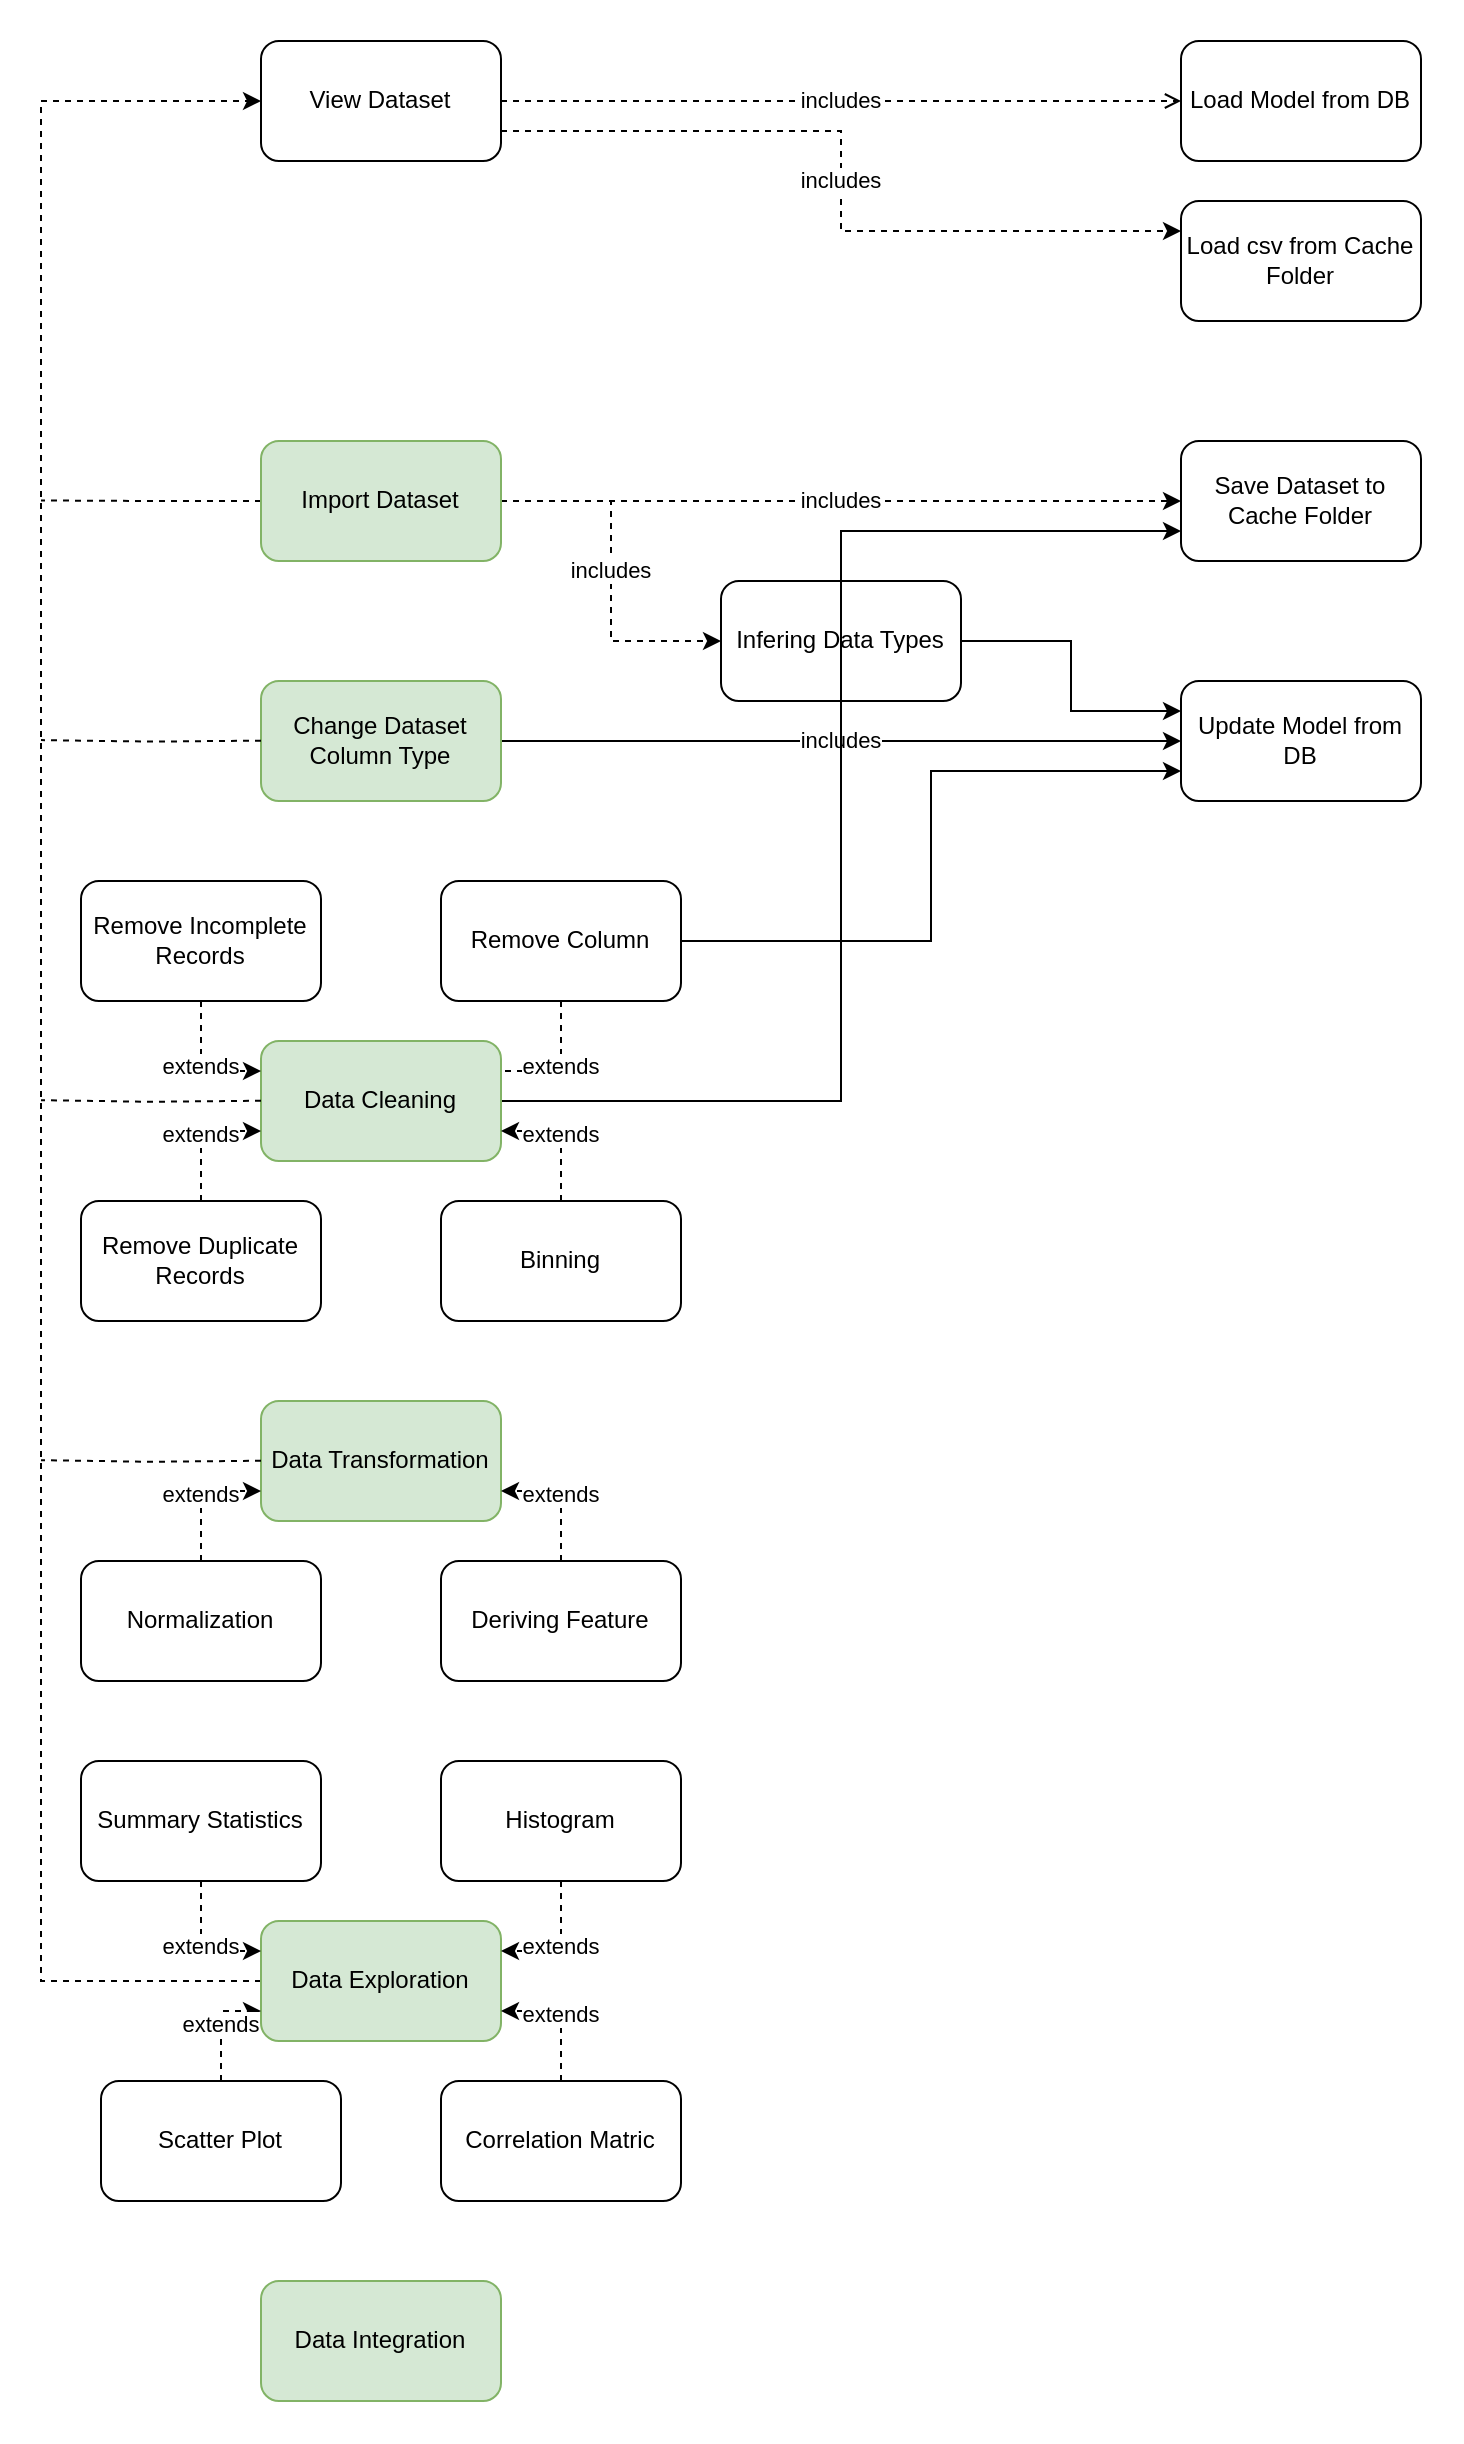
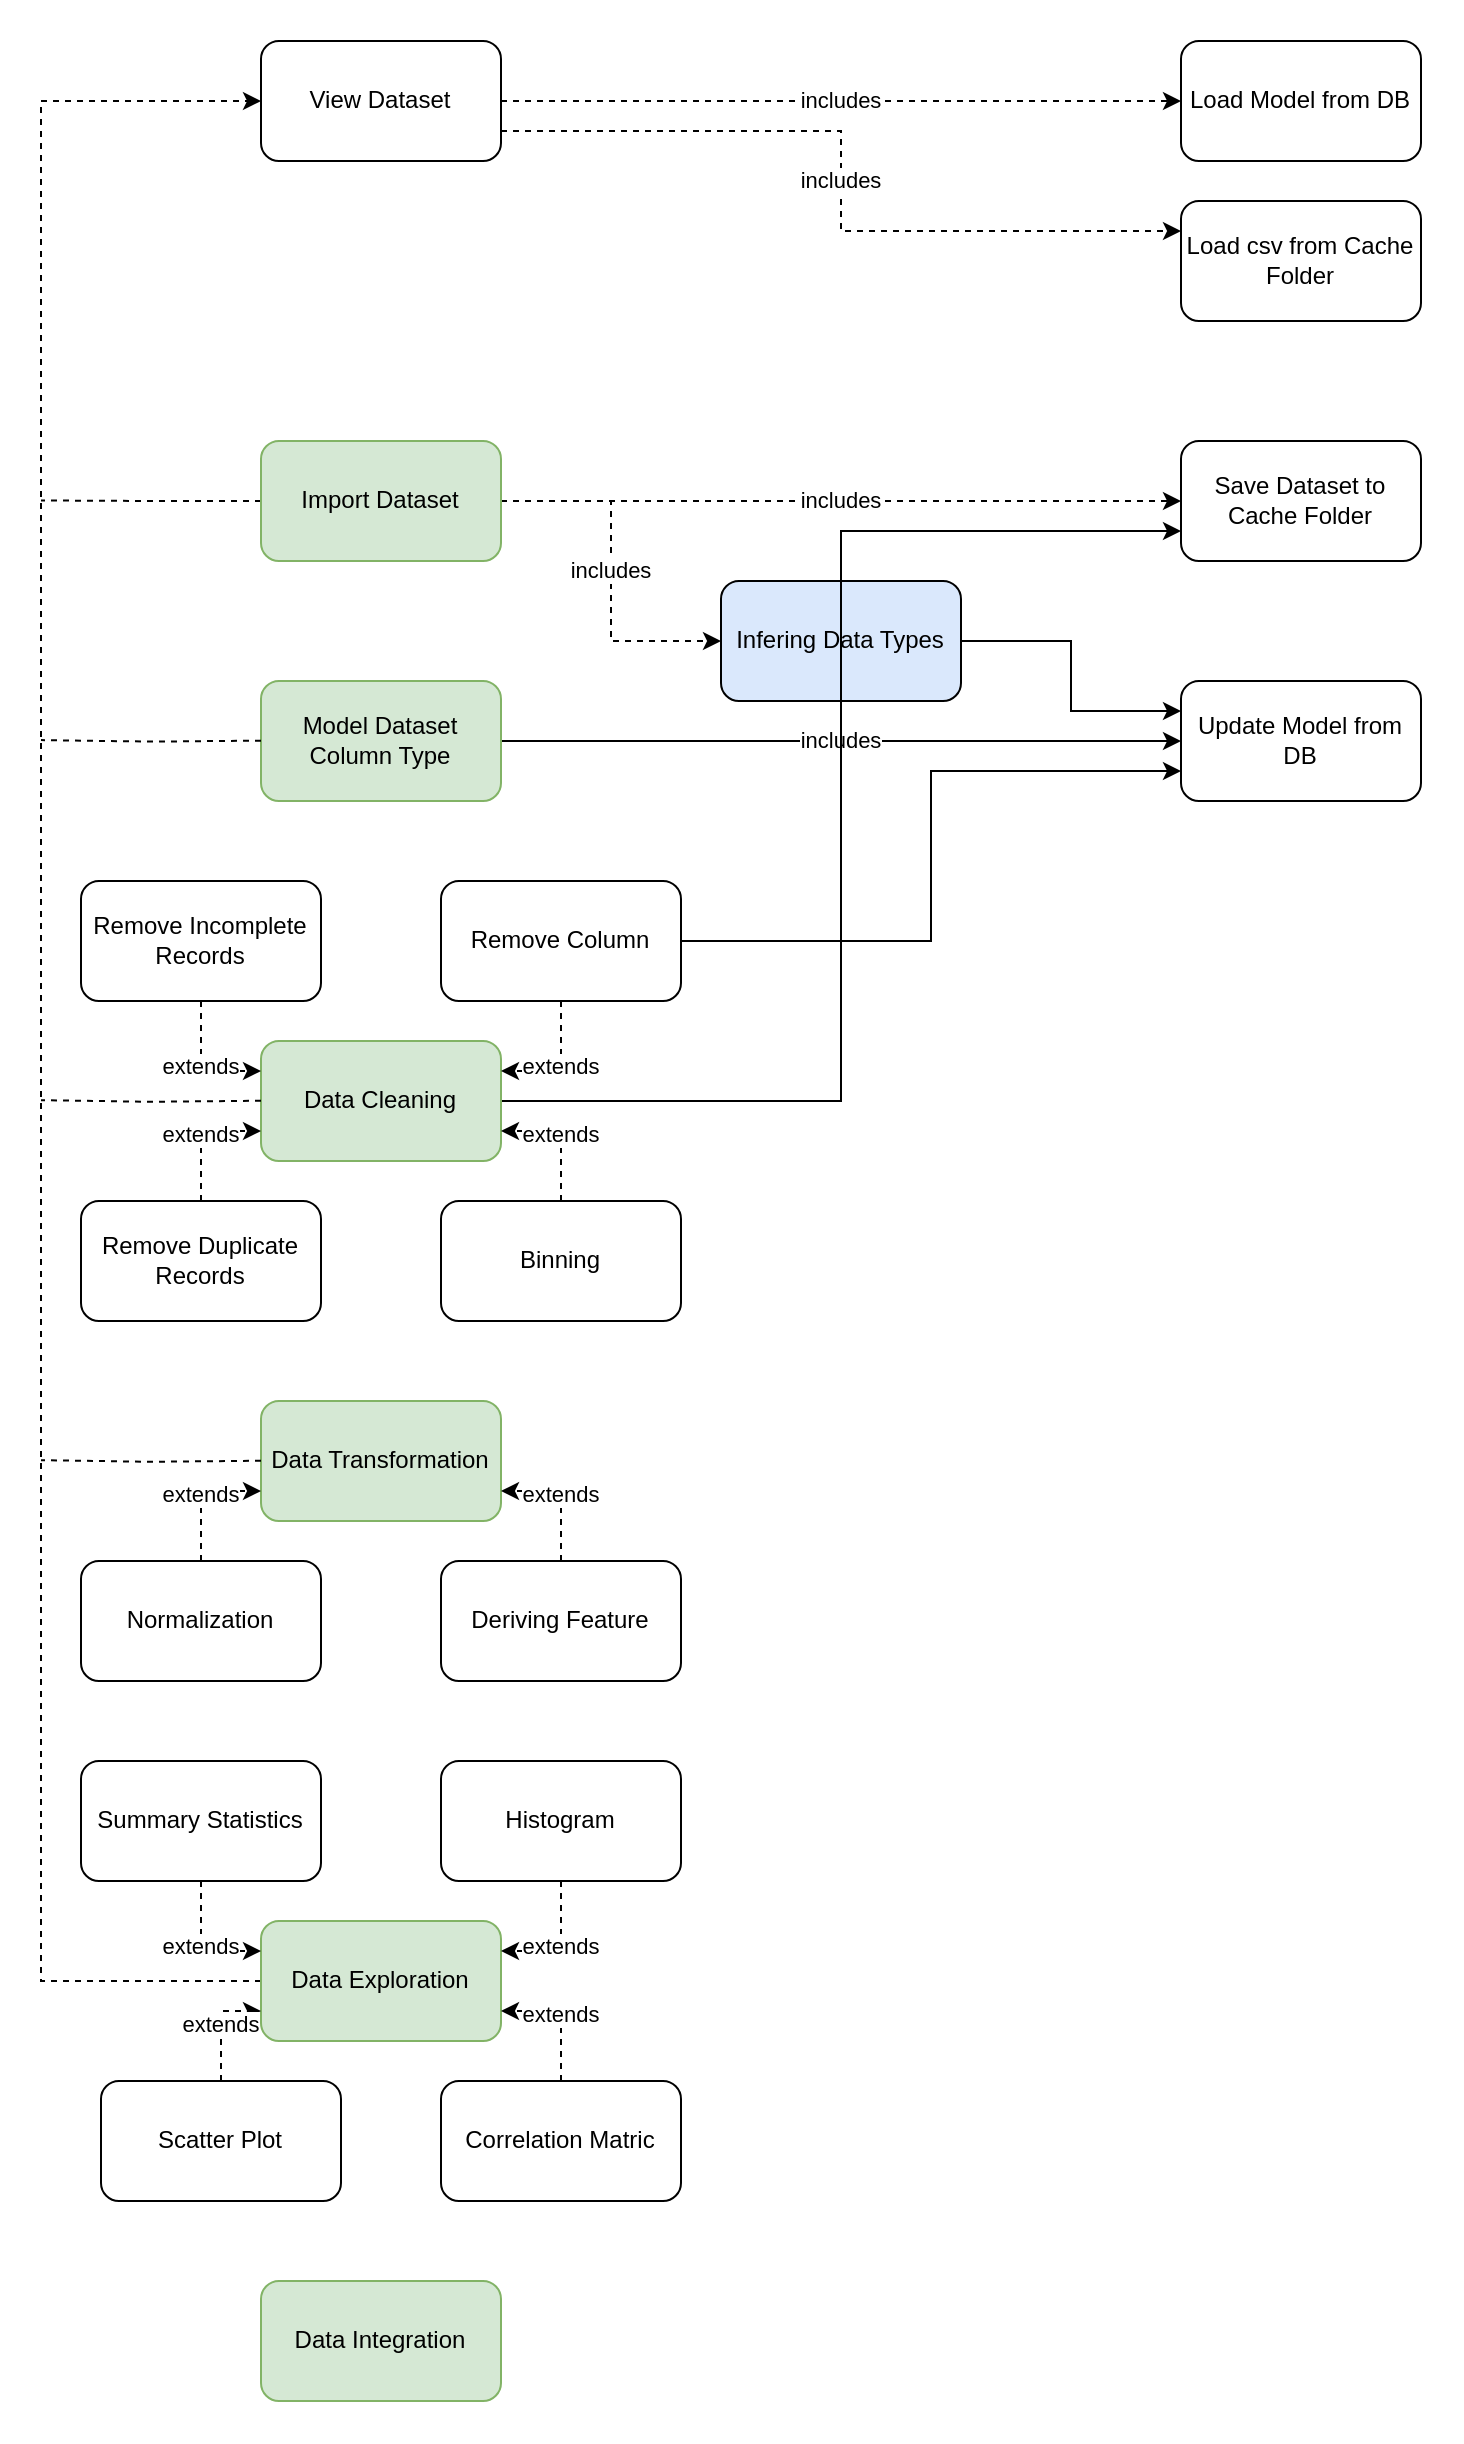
(1169, 101) -> (1166, 101)
(841, 641) -> (841, 641)
(381, 741) -> (381, 741)
(509, 1071) -> (516, 1071)
